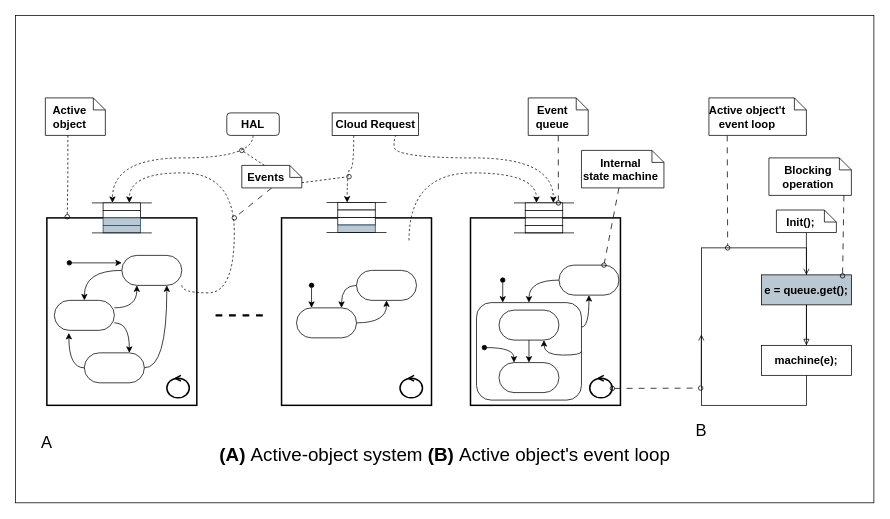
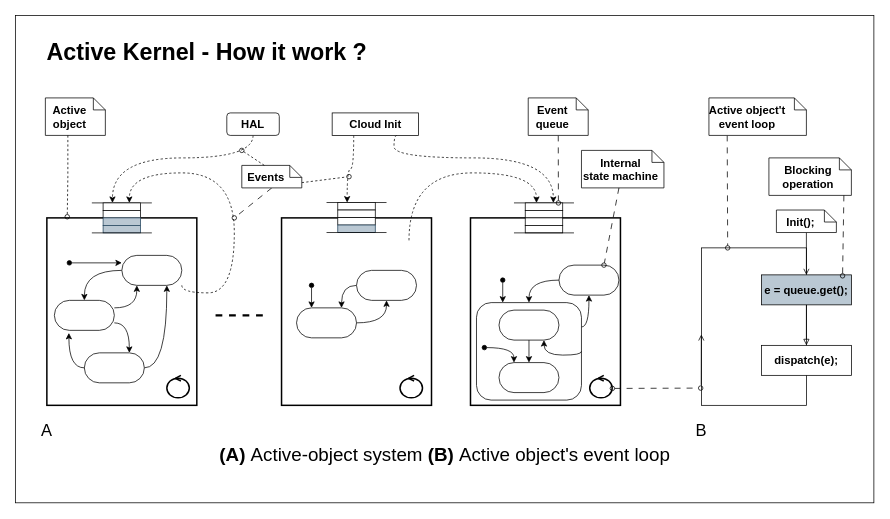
none -> (276, 52)
(376, 124) -> (376, 124)
(807, 360) -> (807, 360)
(47, 443) -> (47, 432)
